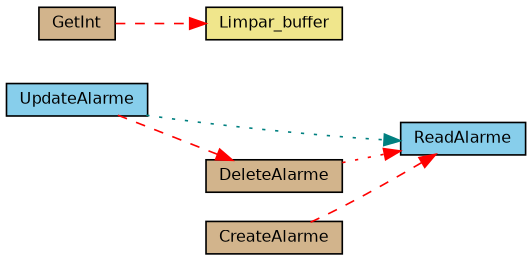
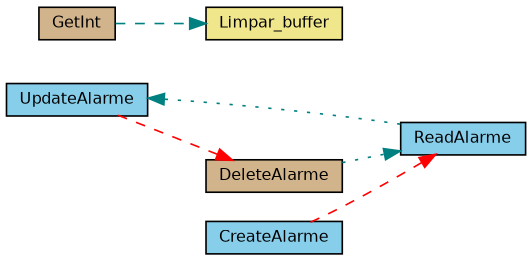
(152, 24) -> (152, 24)
(265, 130) -> (282, 110)
(363, 158) -> (363, 158)
(274, 238) -> (274, 238)
